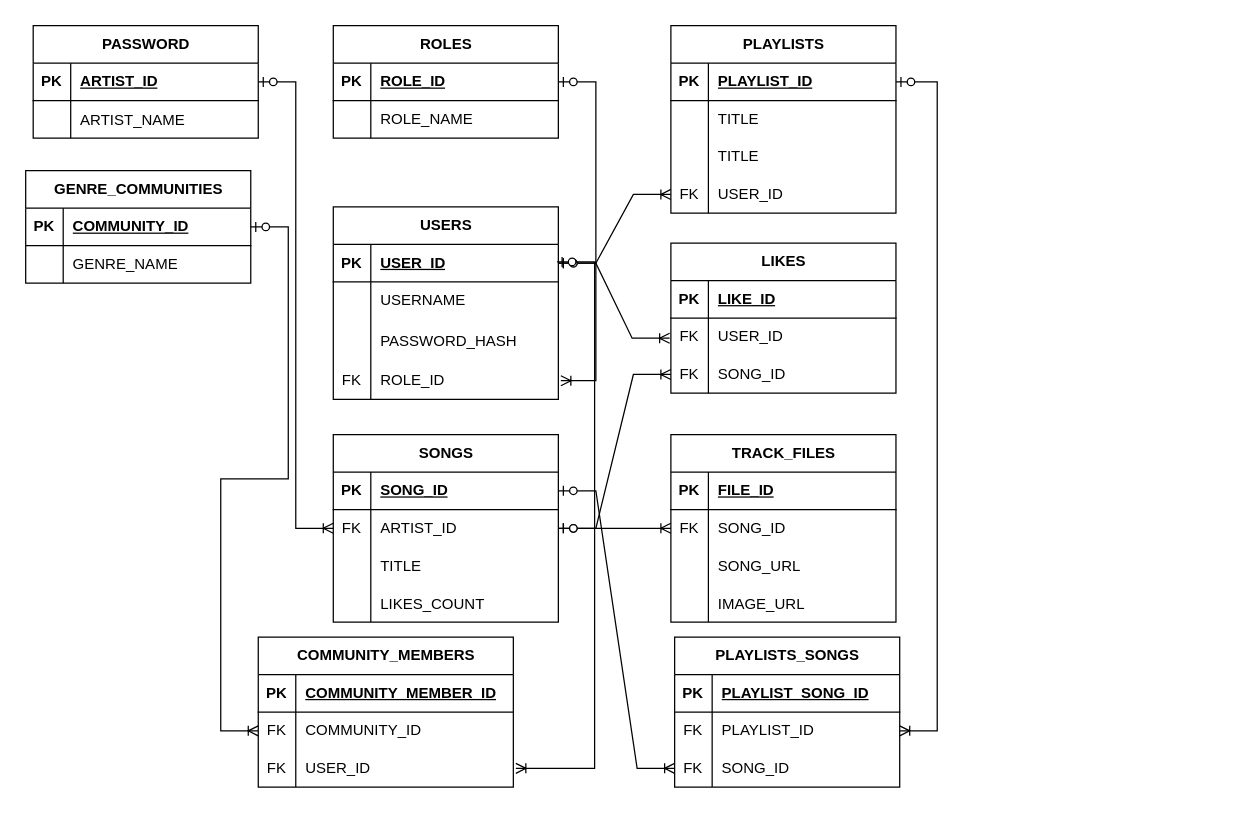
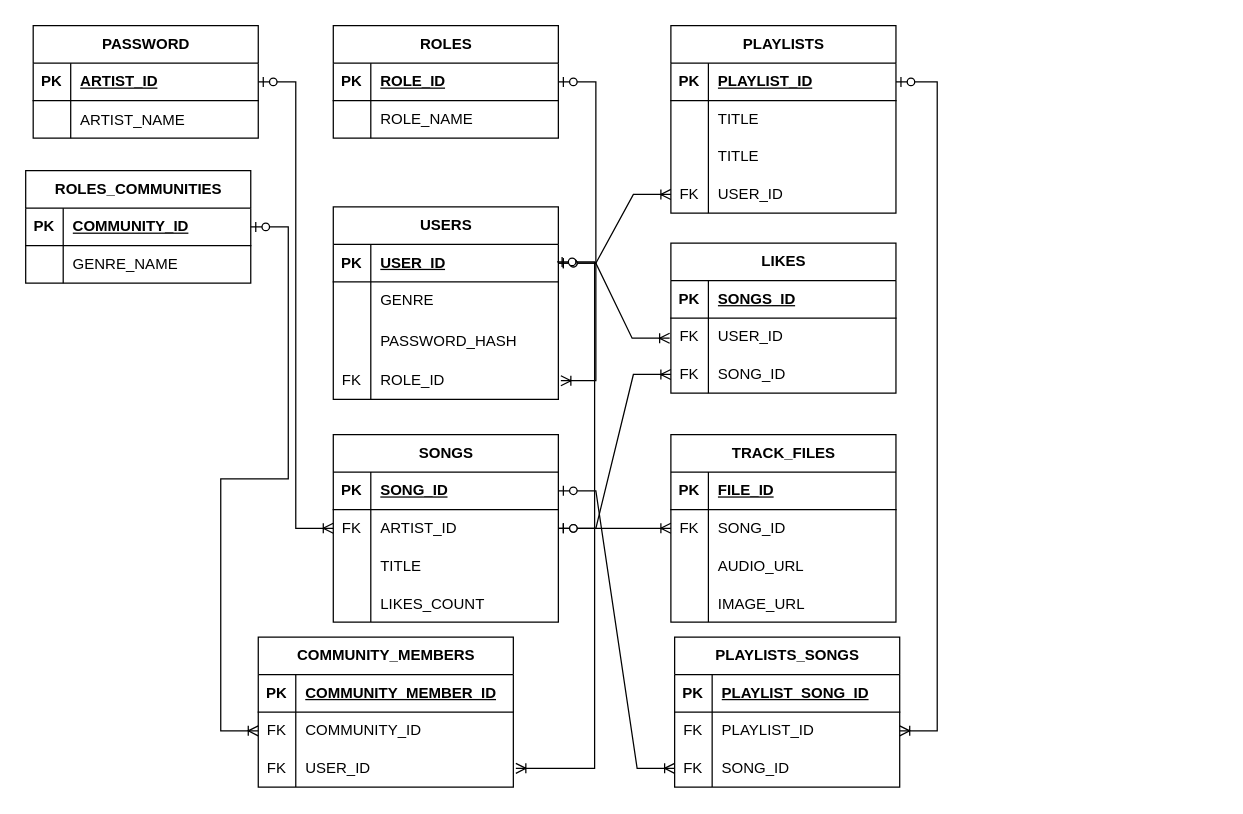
(139, 189) -> (139, 189)
(748, 299) -> (752, 299)
(414, 301) -> (402, 301)
(751, 566) -> (755, 566)
